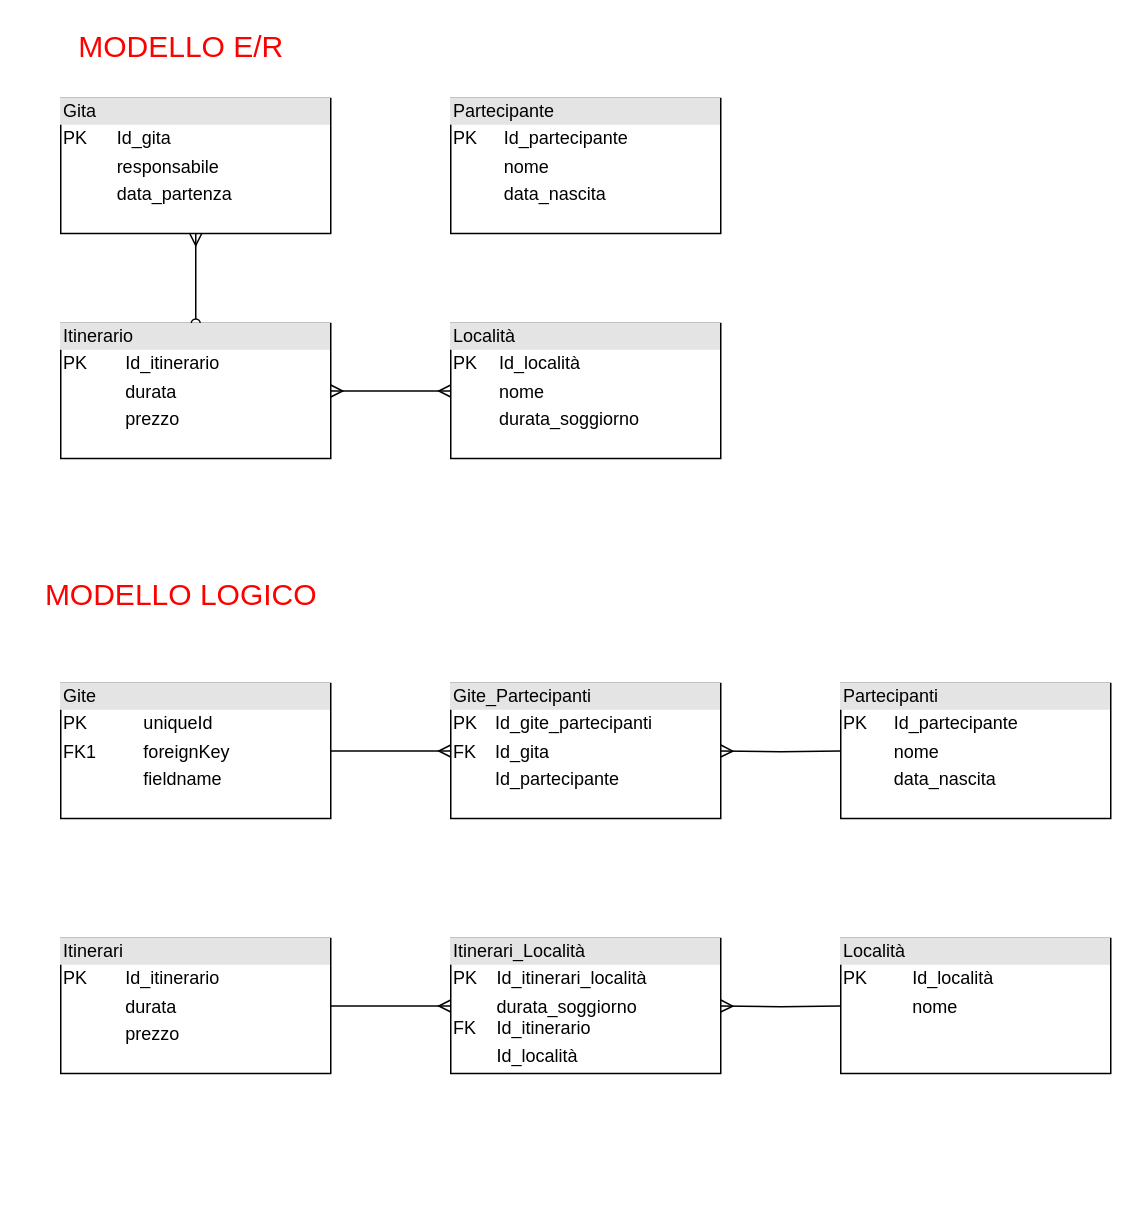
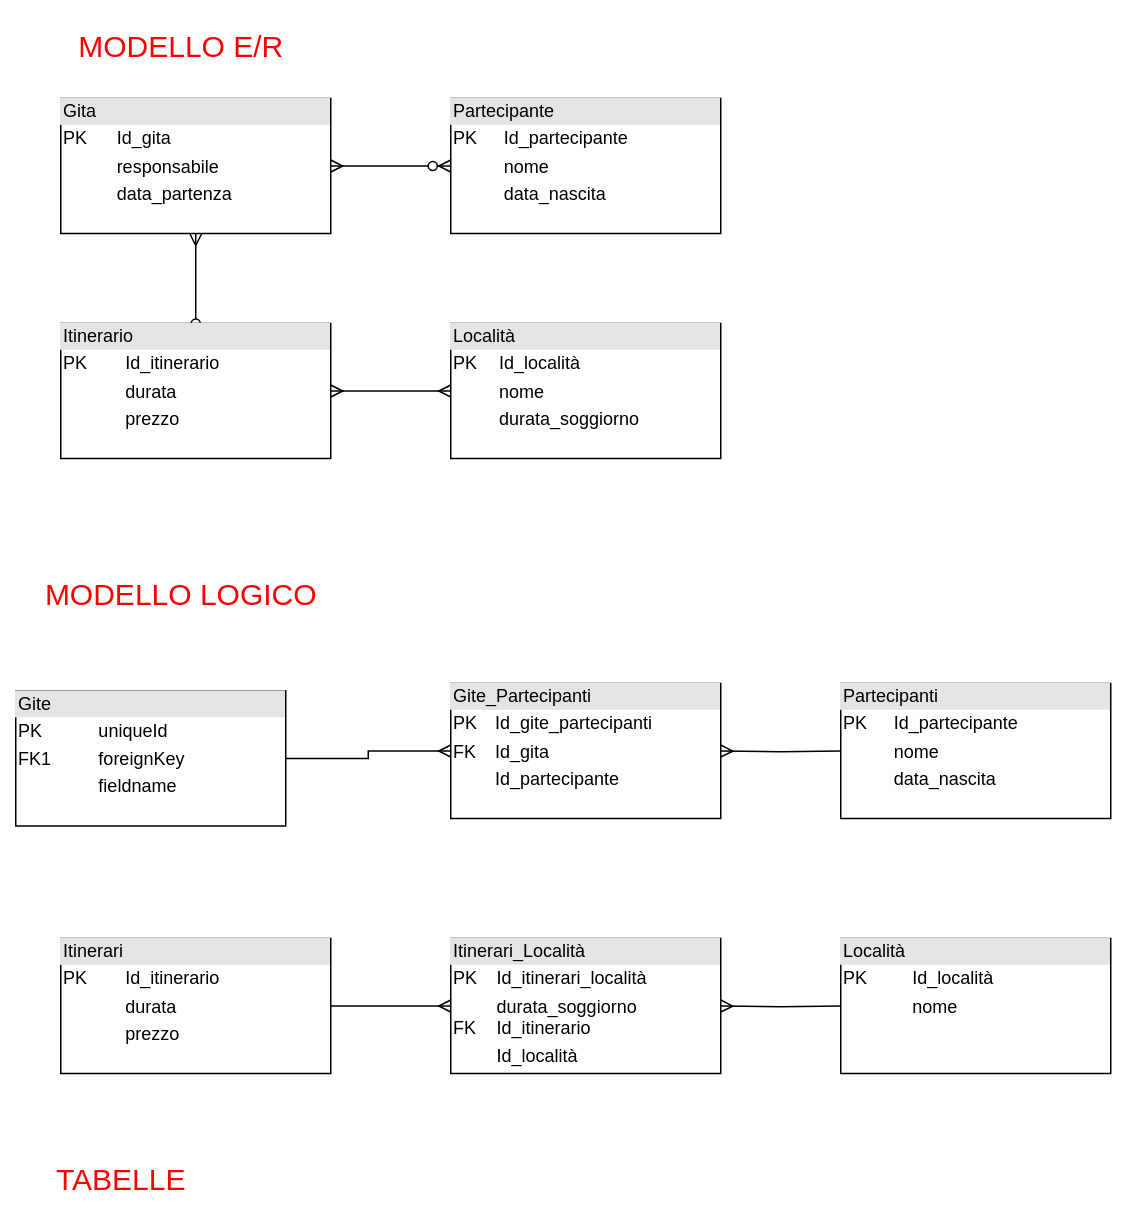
none -> (391, 166)
(196, 751) -> (151, 758)
none -> (121, 1178)
